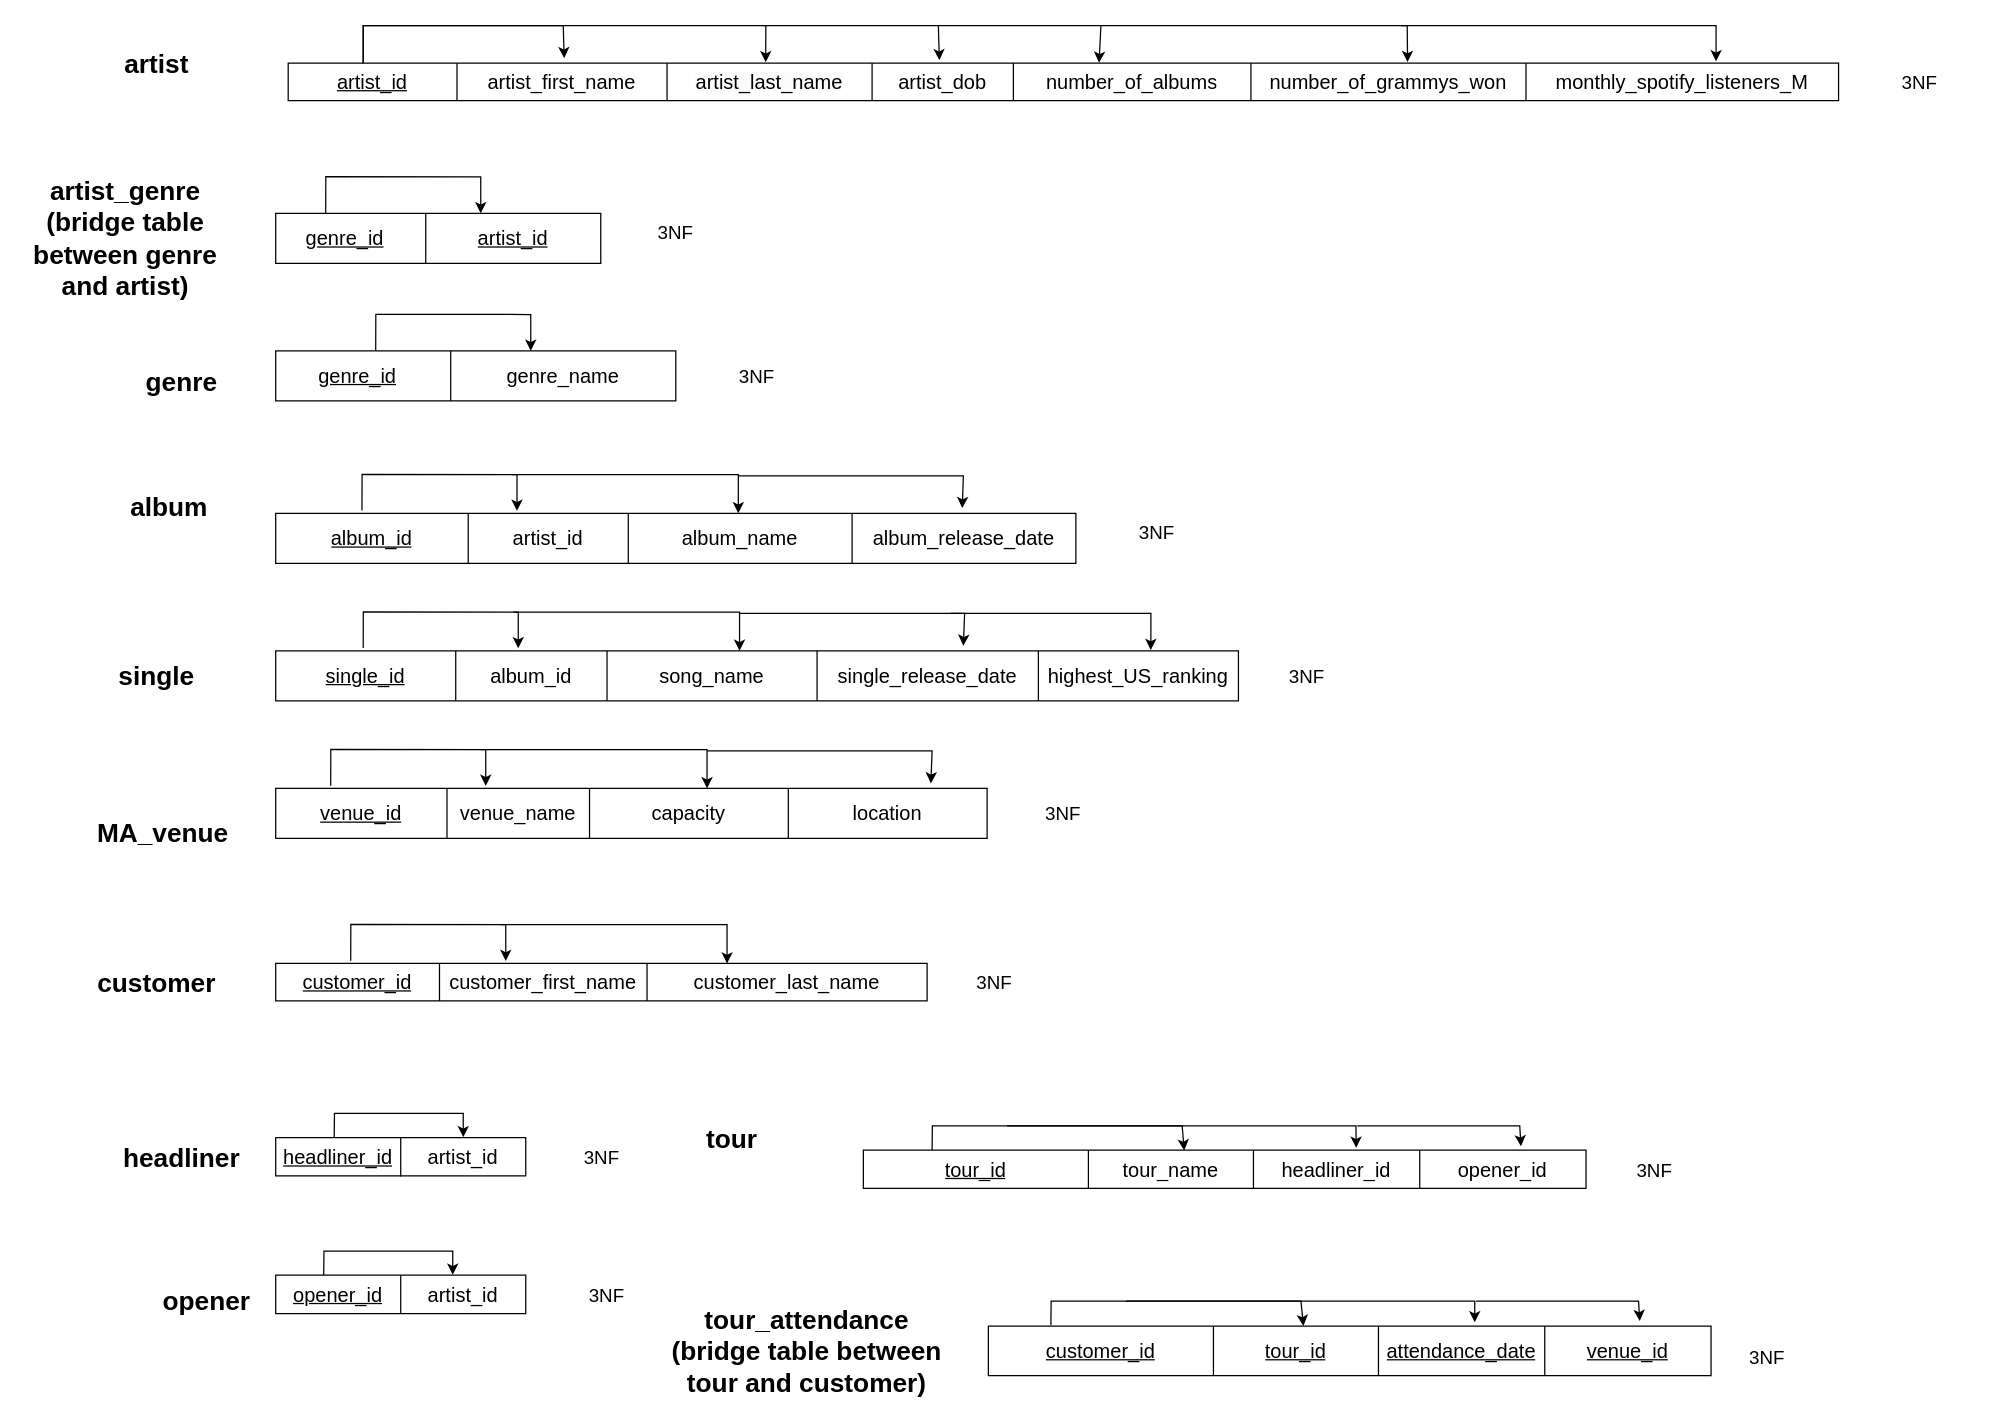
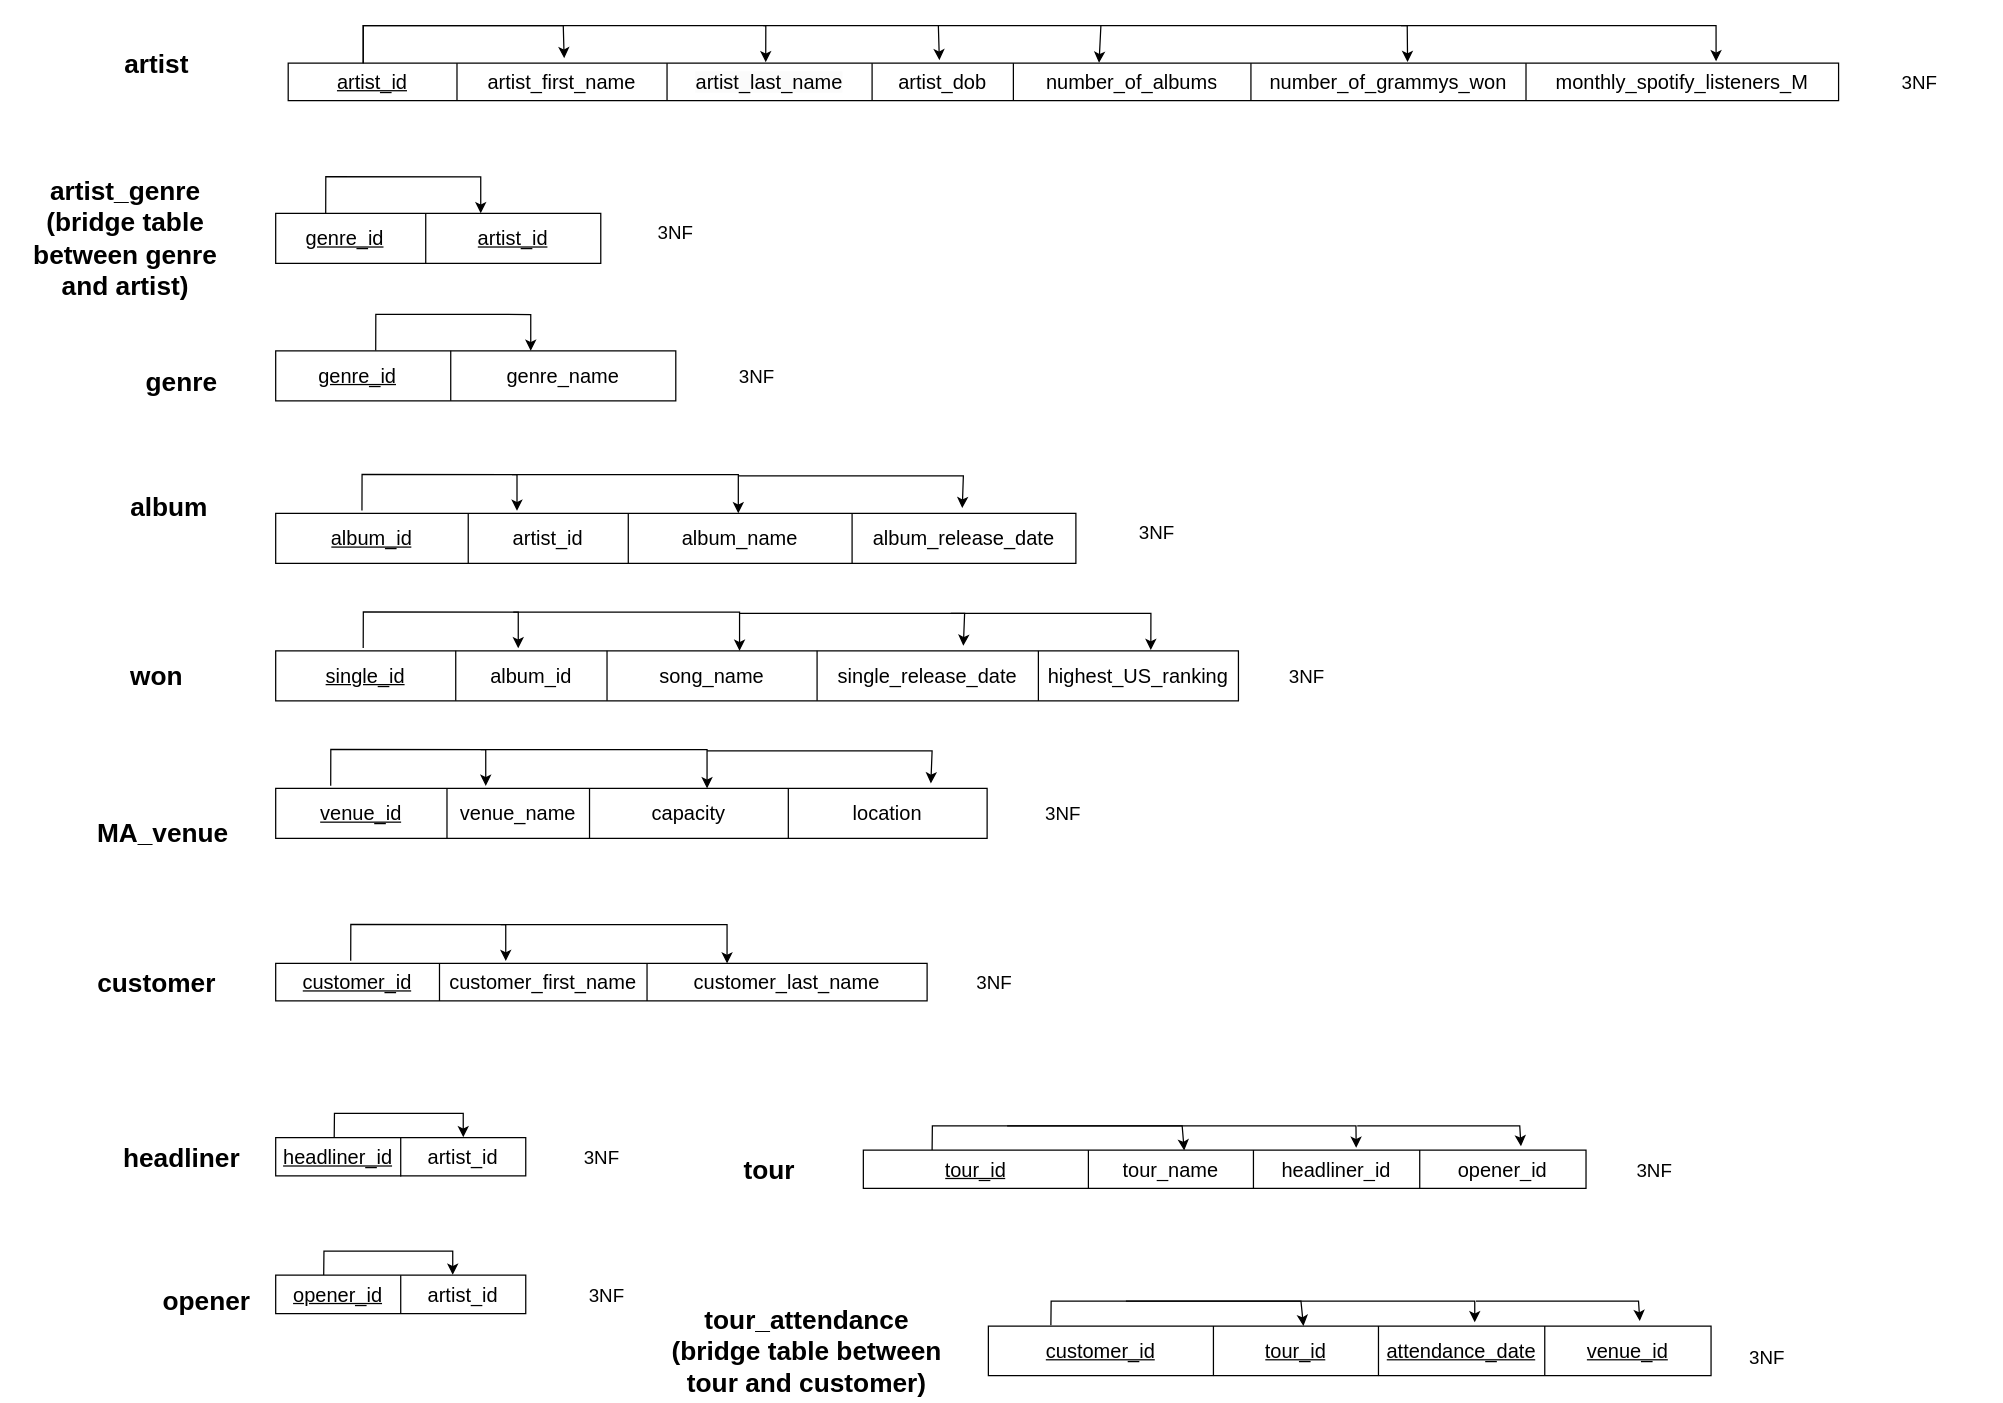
(157, 676) -> (157, 676)
(732, 1138) -> (769, 1169)
